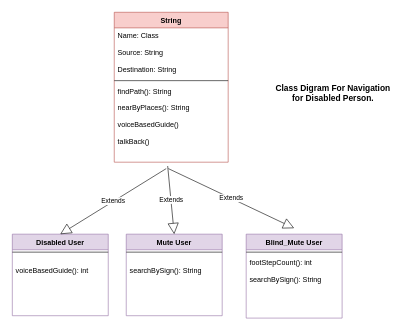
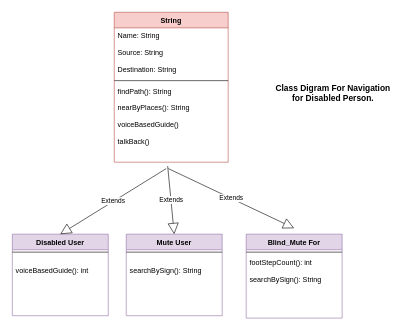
(137, 36) -> (139, 36)
(294, 242) -> (294, 242)
